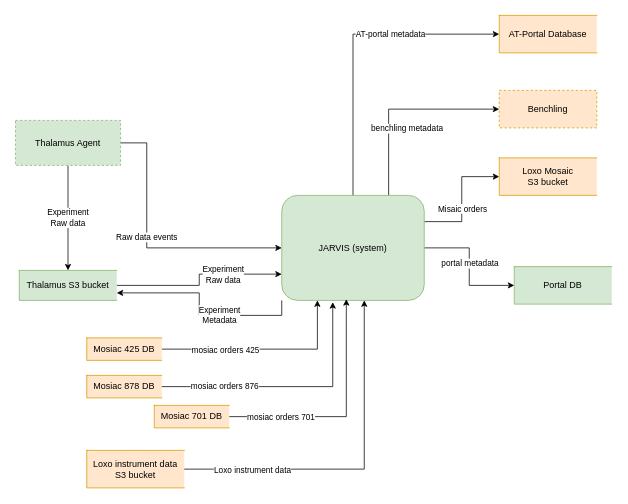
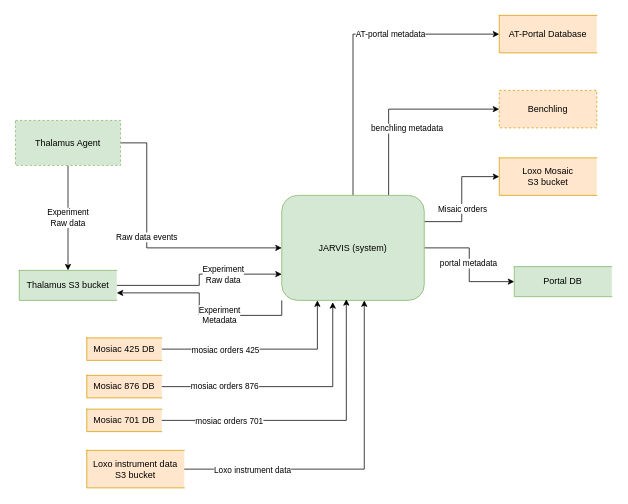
(563, 285) -> (563, 282)
(124, 387) -> (124, 387)
(192, 417) -> (124, 420)
